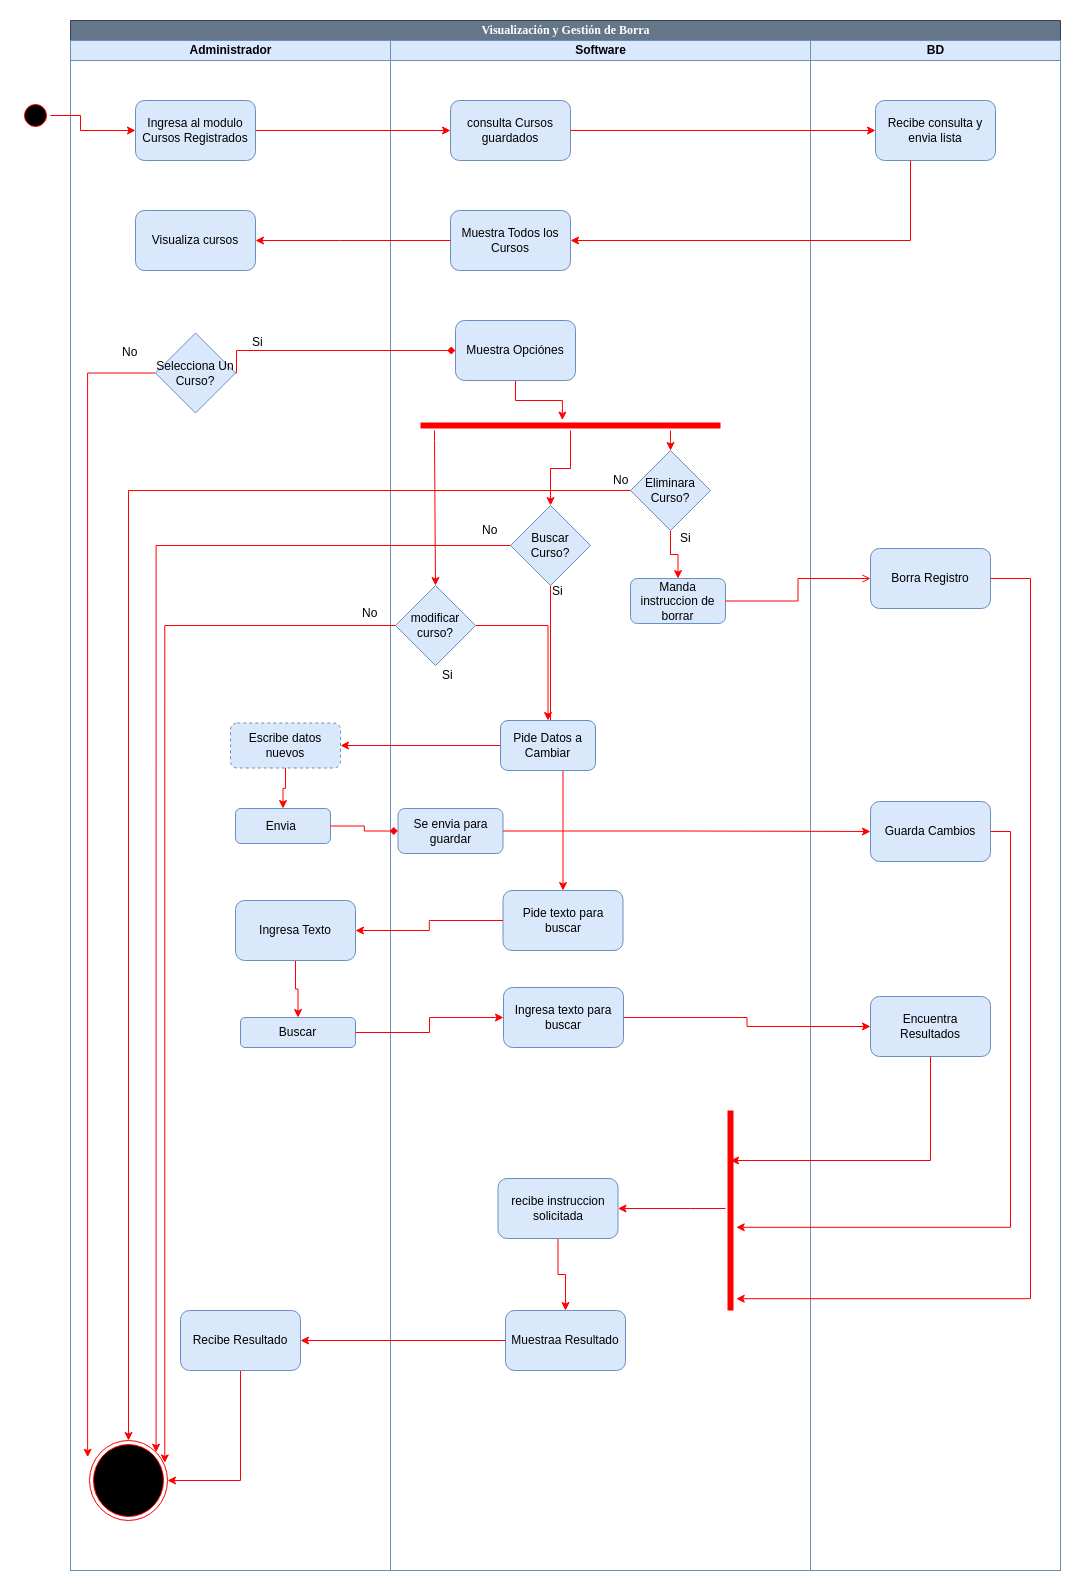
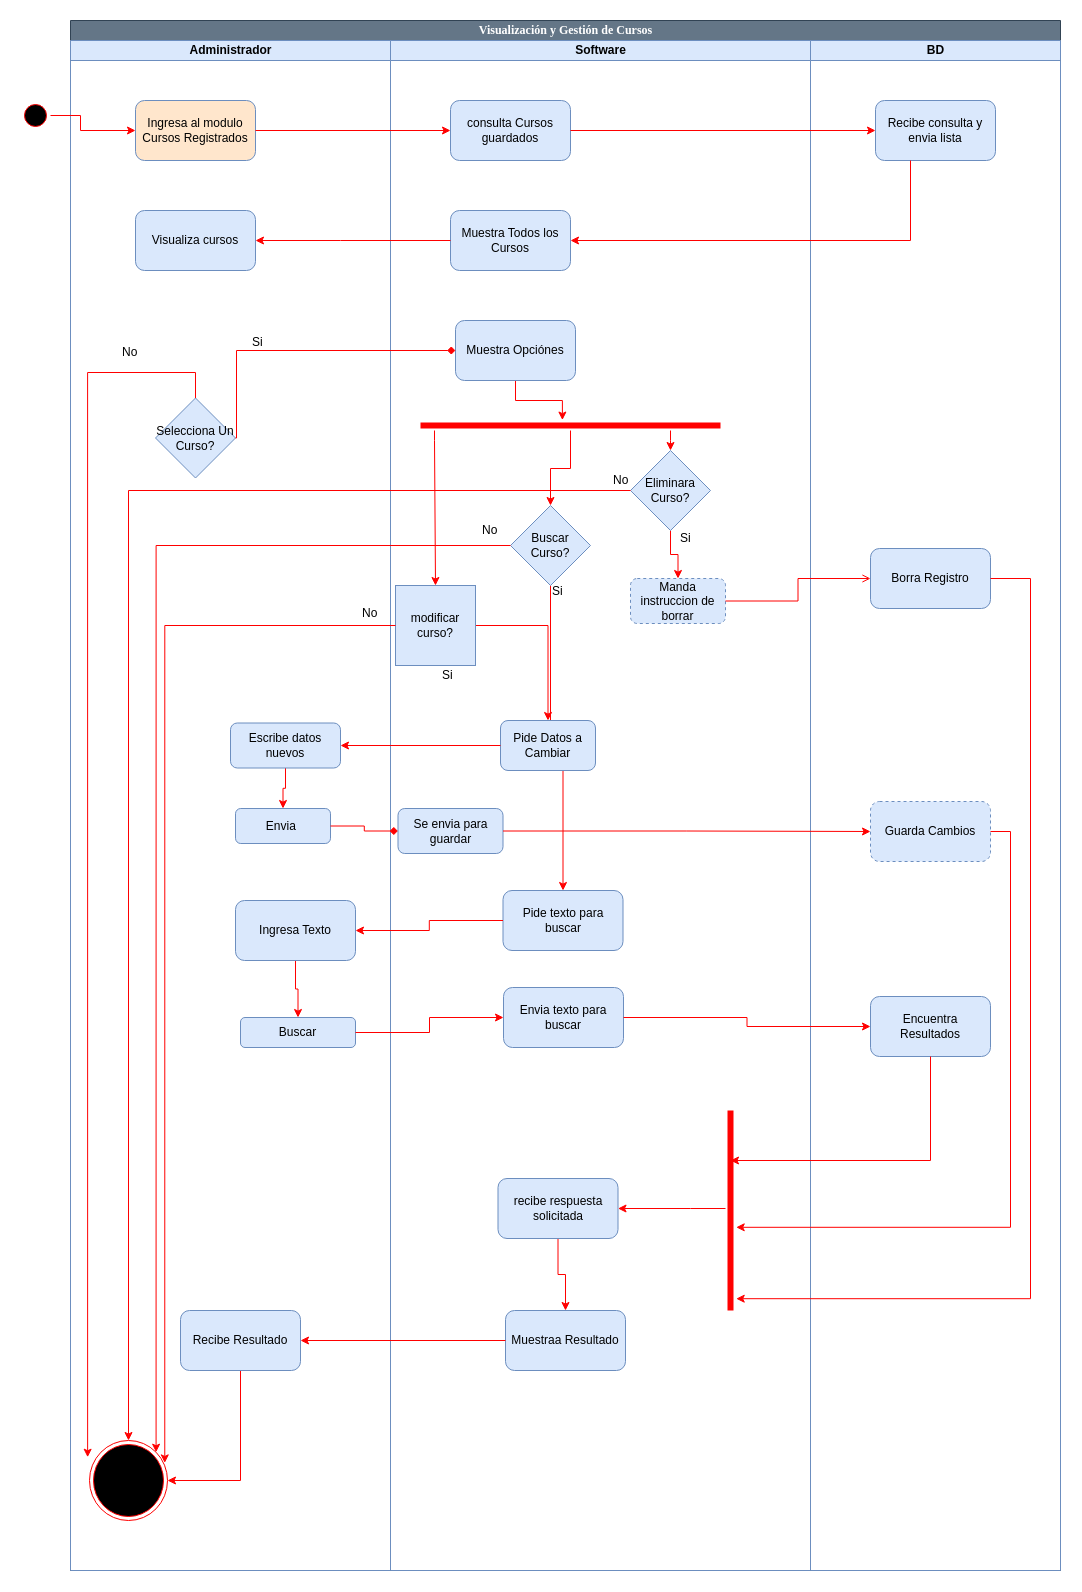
(566, 31) -> (566, 31)
(196, 131) -> (196, 131)
(196, 373) -> (196, 438)
(678, 601) -> (678, 601)
(436, 626) -> (436, 626)
(286, 746) -> (286, 746)
(931, 832) -> (931, 832)
(564, 1018) -> (564, 1018)
(559, 1209) -> (559, 1209)
